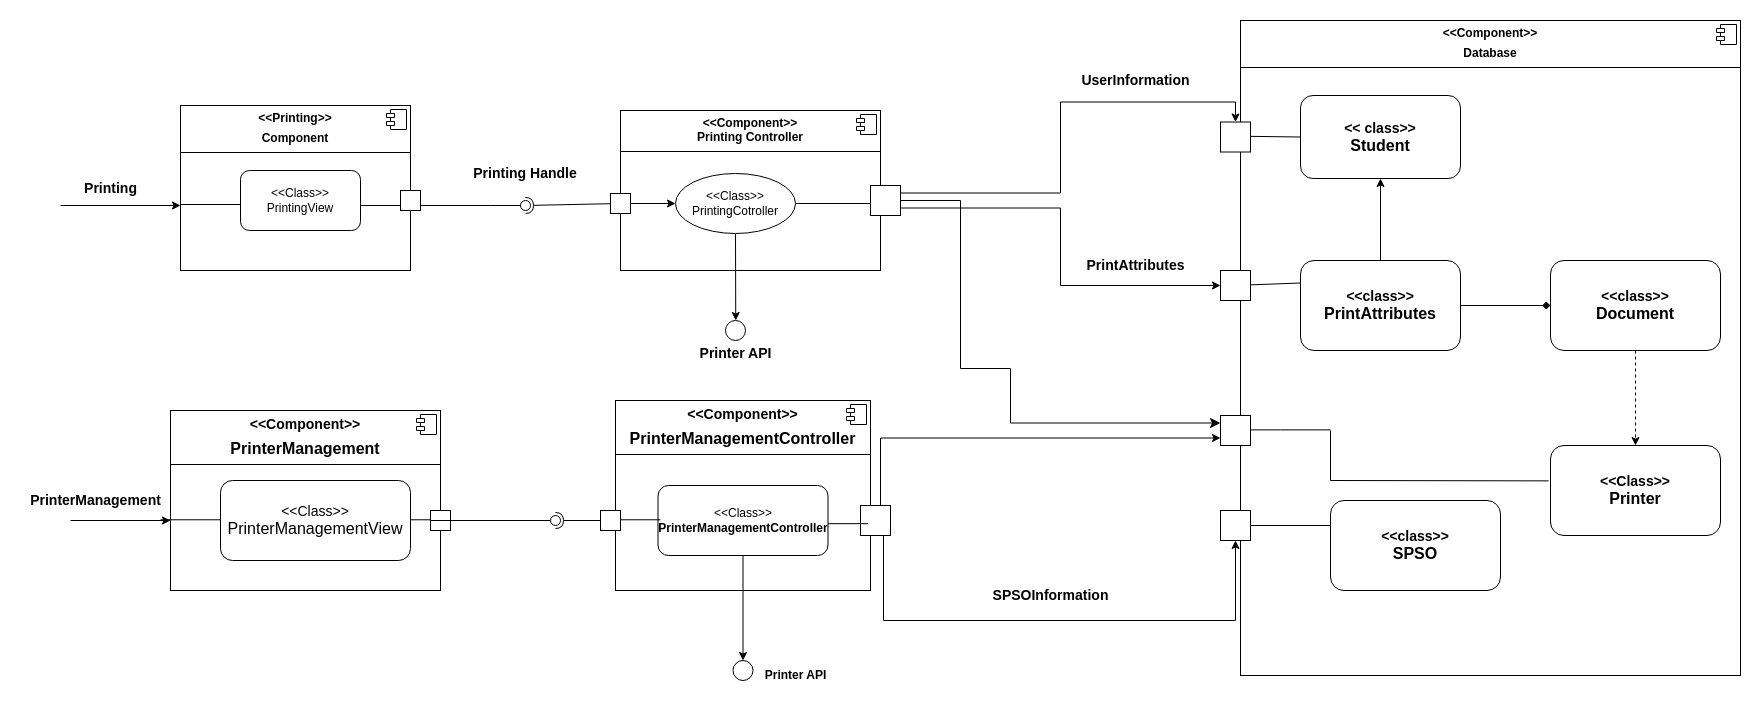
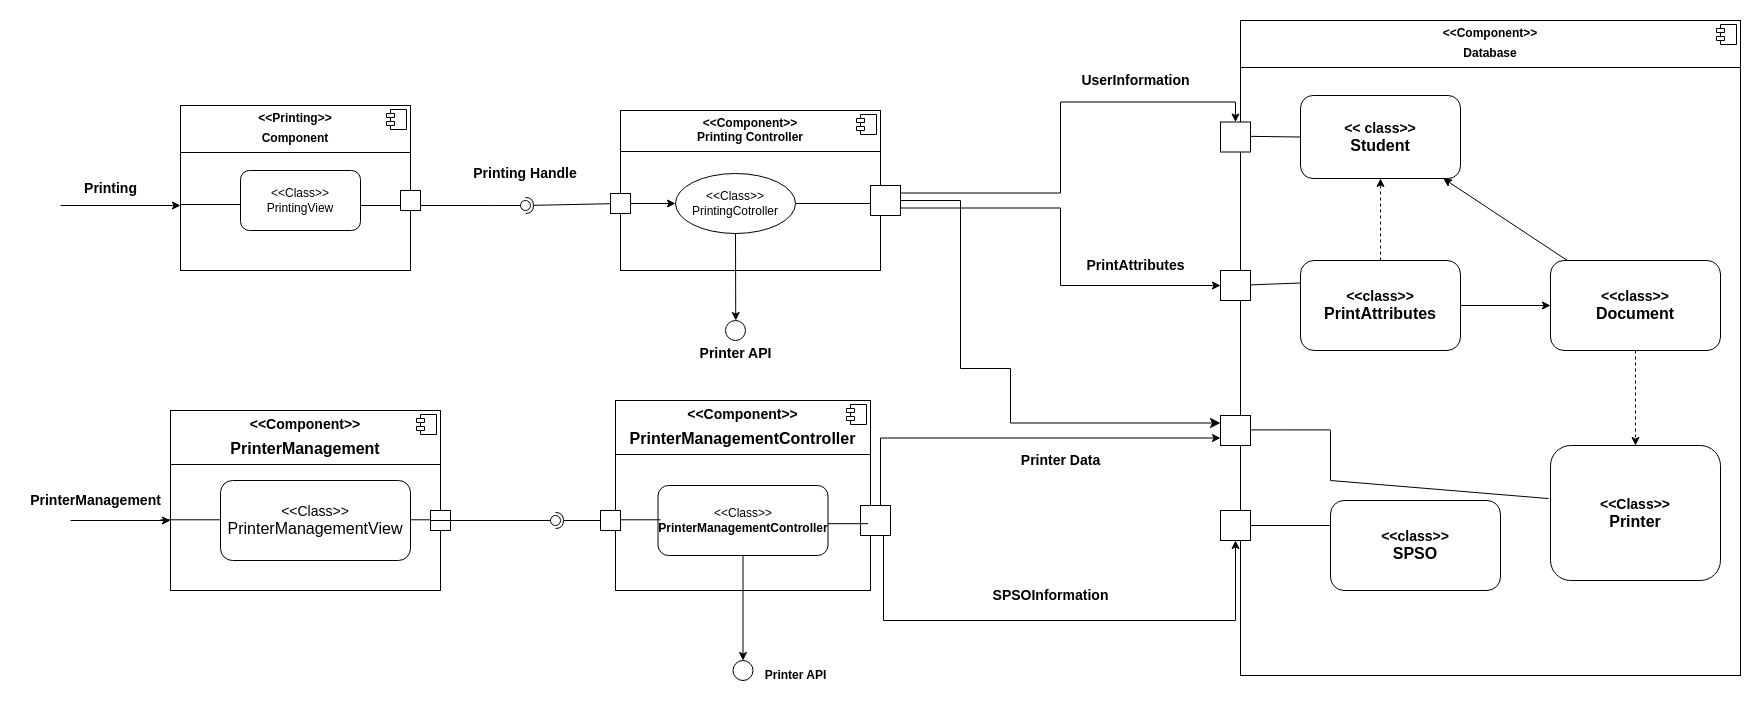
none -> (1508, 221)
(1381, 223) -> (1381, 223)
(1541, 306) -> (1542, 306)
none -> (1061, 461)
(1636, 491) -> (1636, 513)
